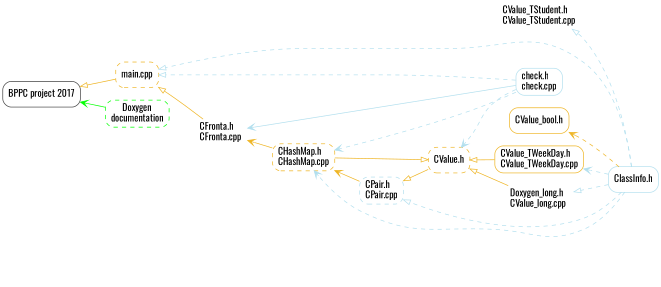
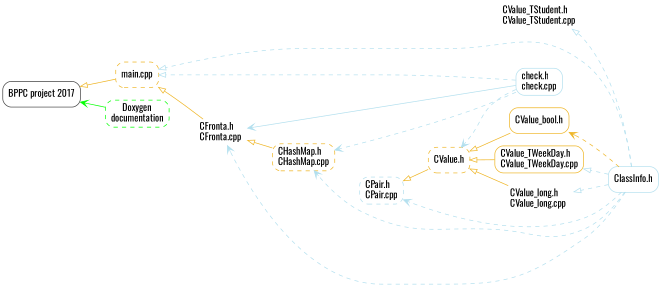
(263, 145) -> (263, 145)
(378, 159) -> (493, 141)
(600, 172) -> (600, 172)
(350, 177) -> none
(539, 199) -> (539, 199)
(519, 226) -> (519, 226)
none -> (414, 284)
